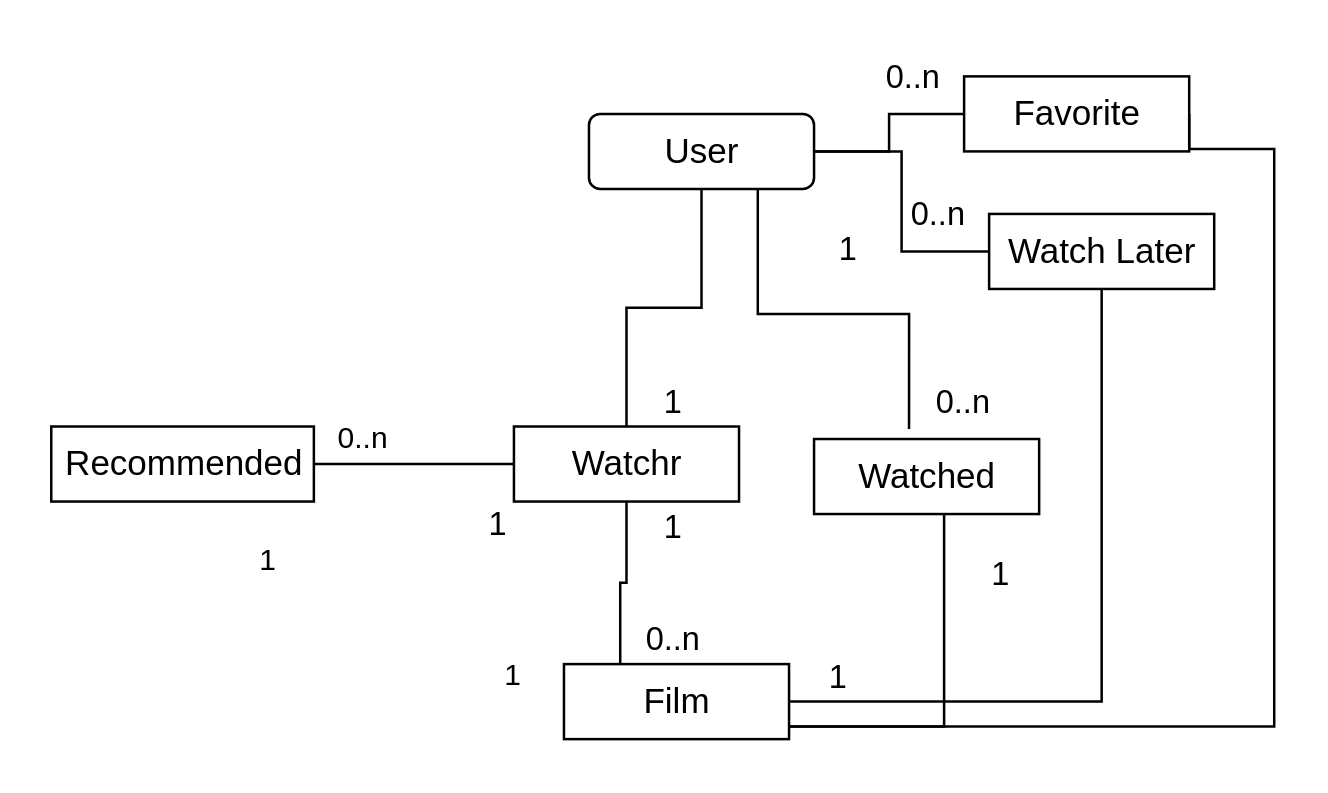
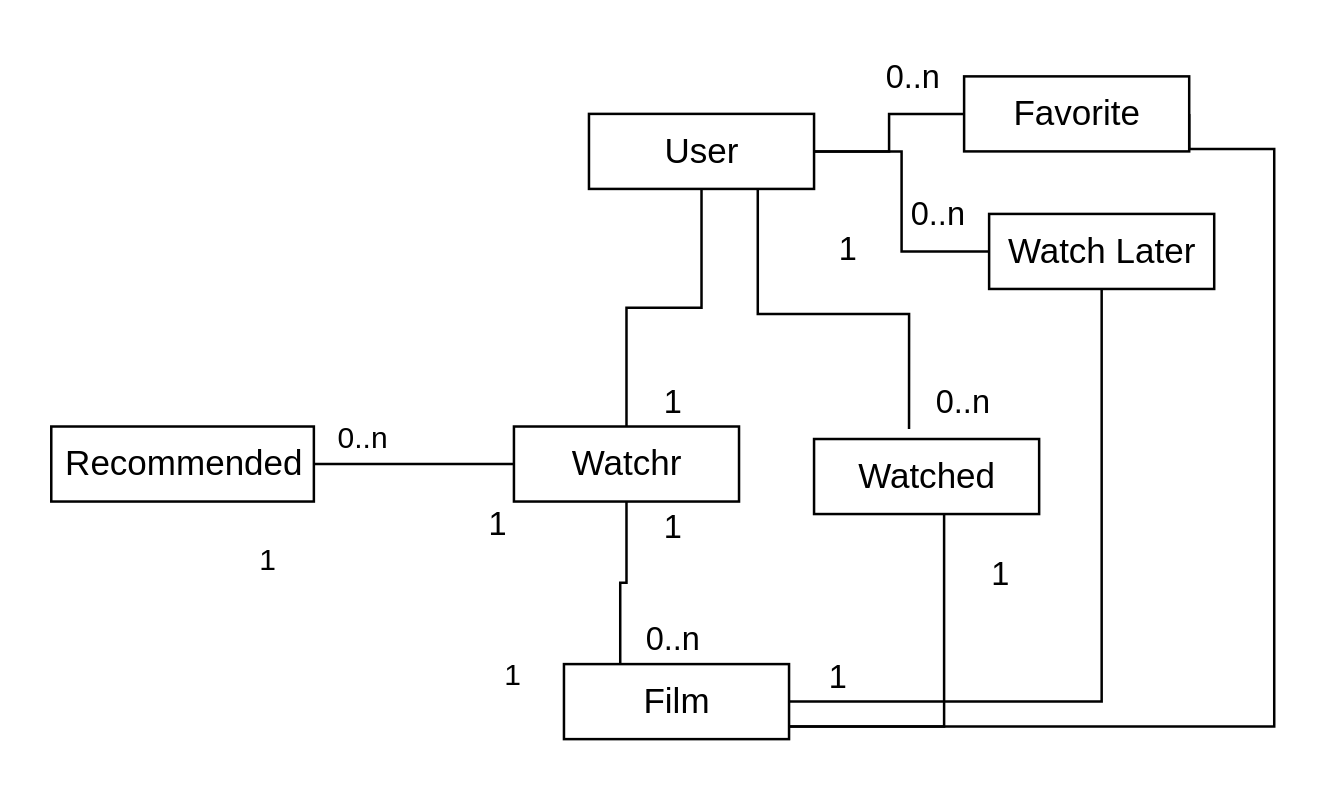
(701, 151) -> (701, 151)
